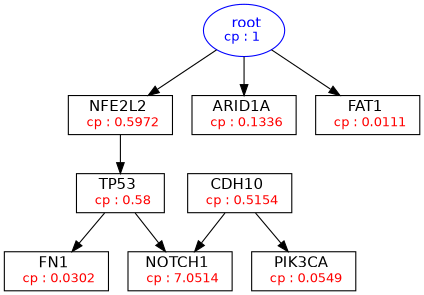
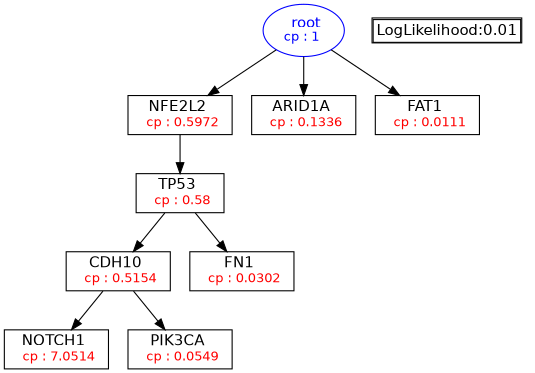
none -> (447, 30)
(147, 228) -> (152, 228)
